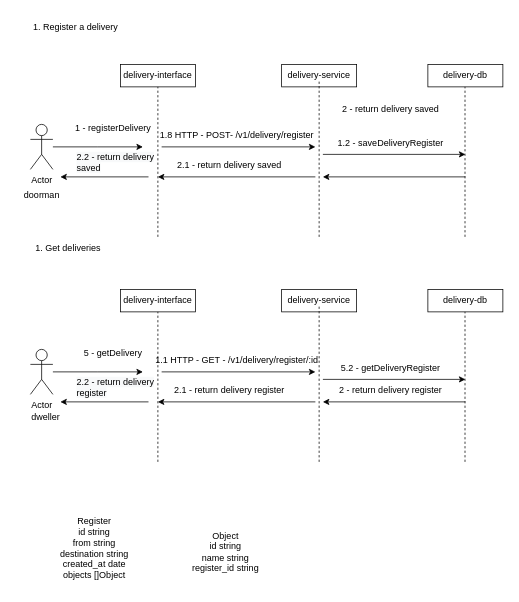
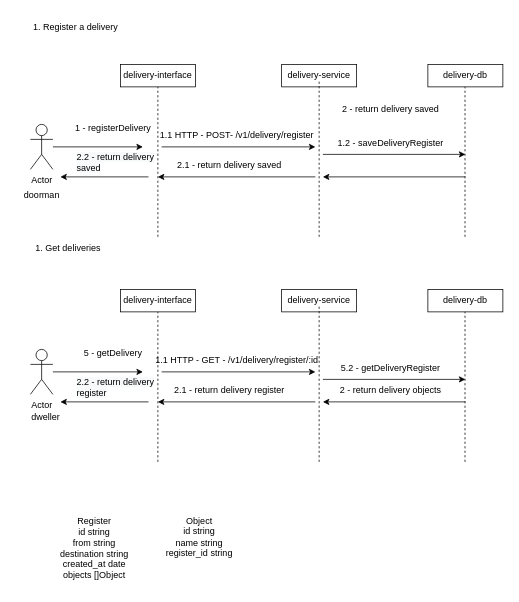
(237, 135) -> (237, 135)
(391, 390) -> (391, 390)
(225, 552) -> (199, 537)
